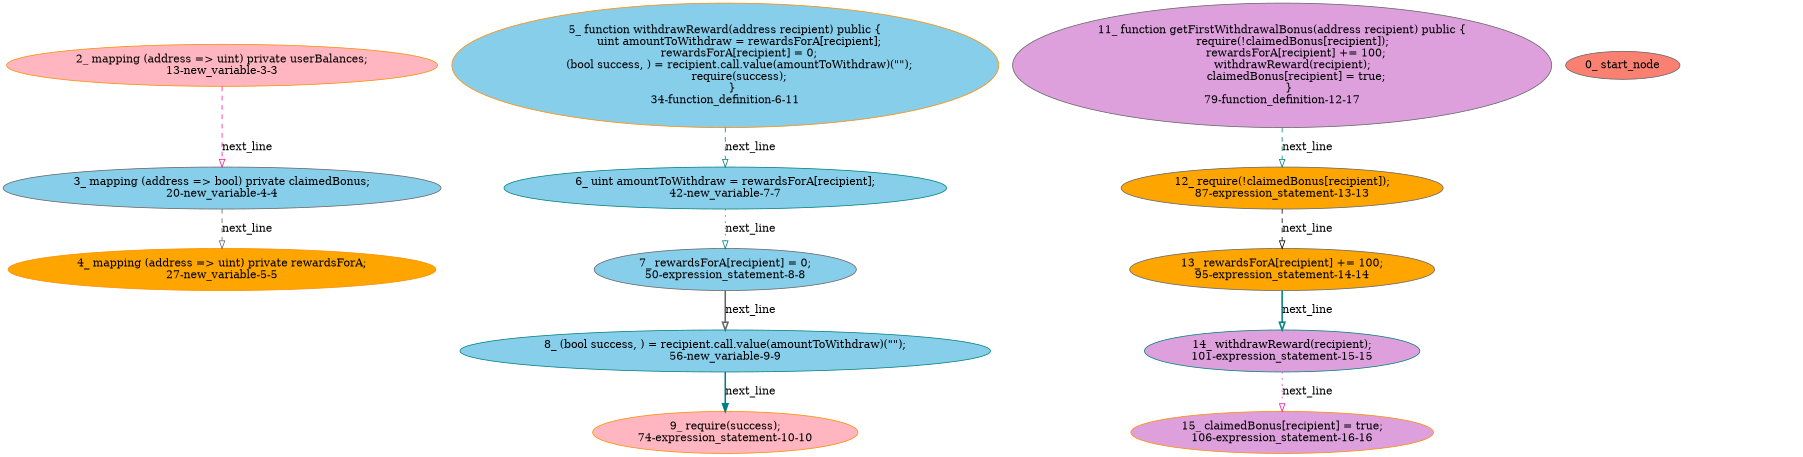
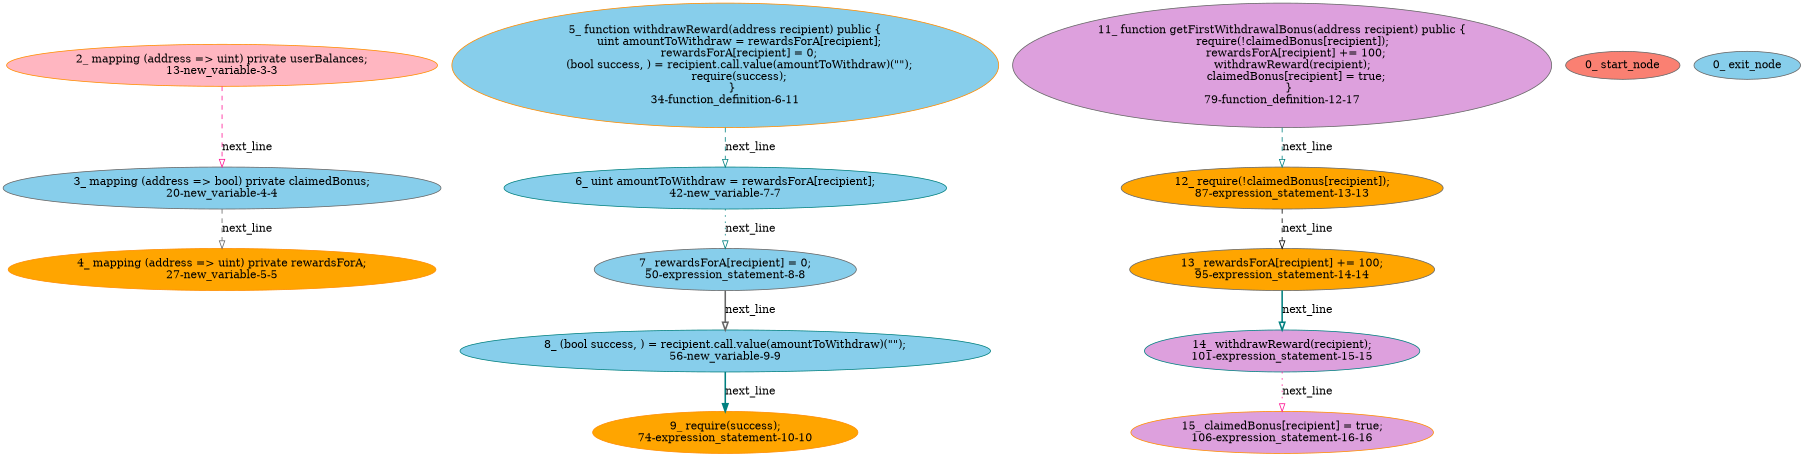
none -> (1747, 65)
(725, 432) -> (725, 432)
